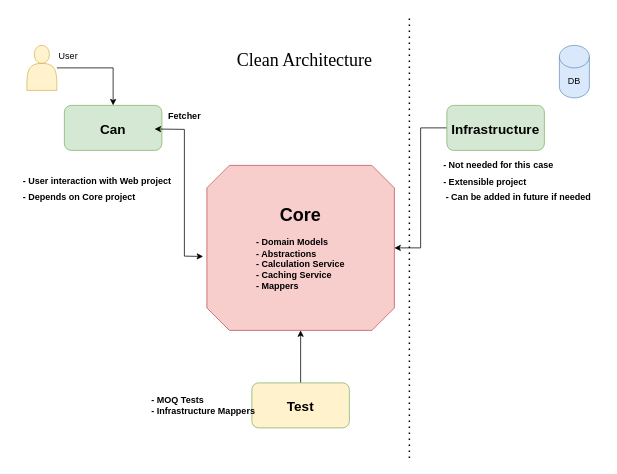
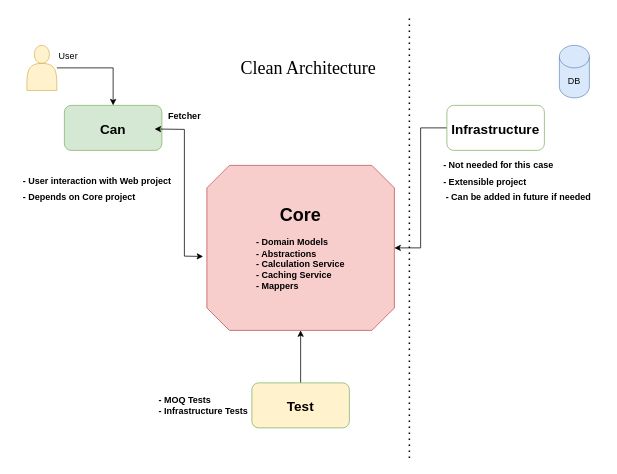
(304, 60) -> (308, 68)
(495, 128) -> (495, 128)
(203, 405) -> (203, 405)
